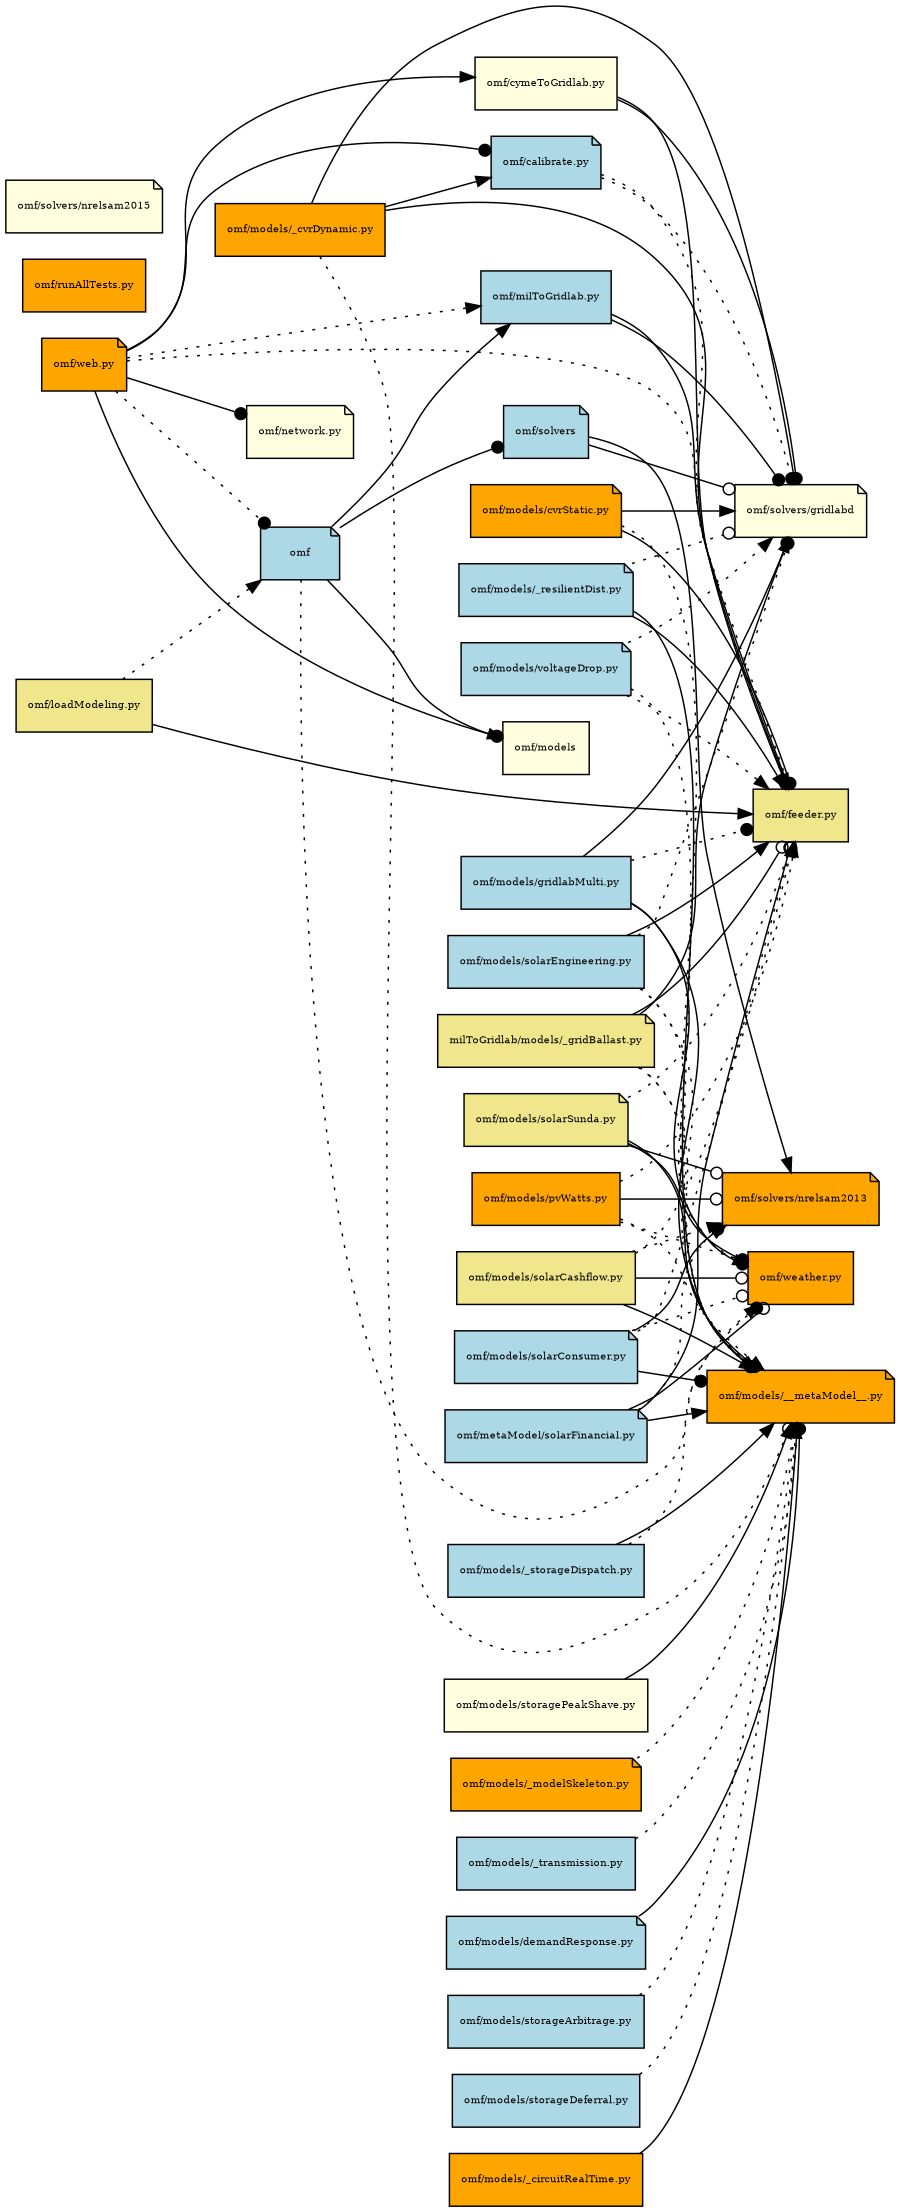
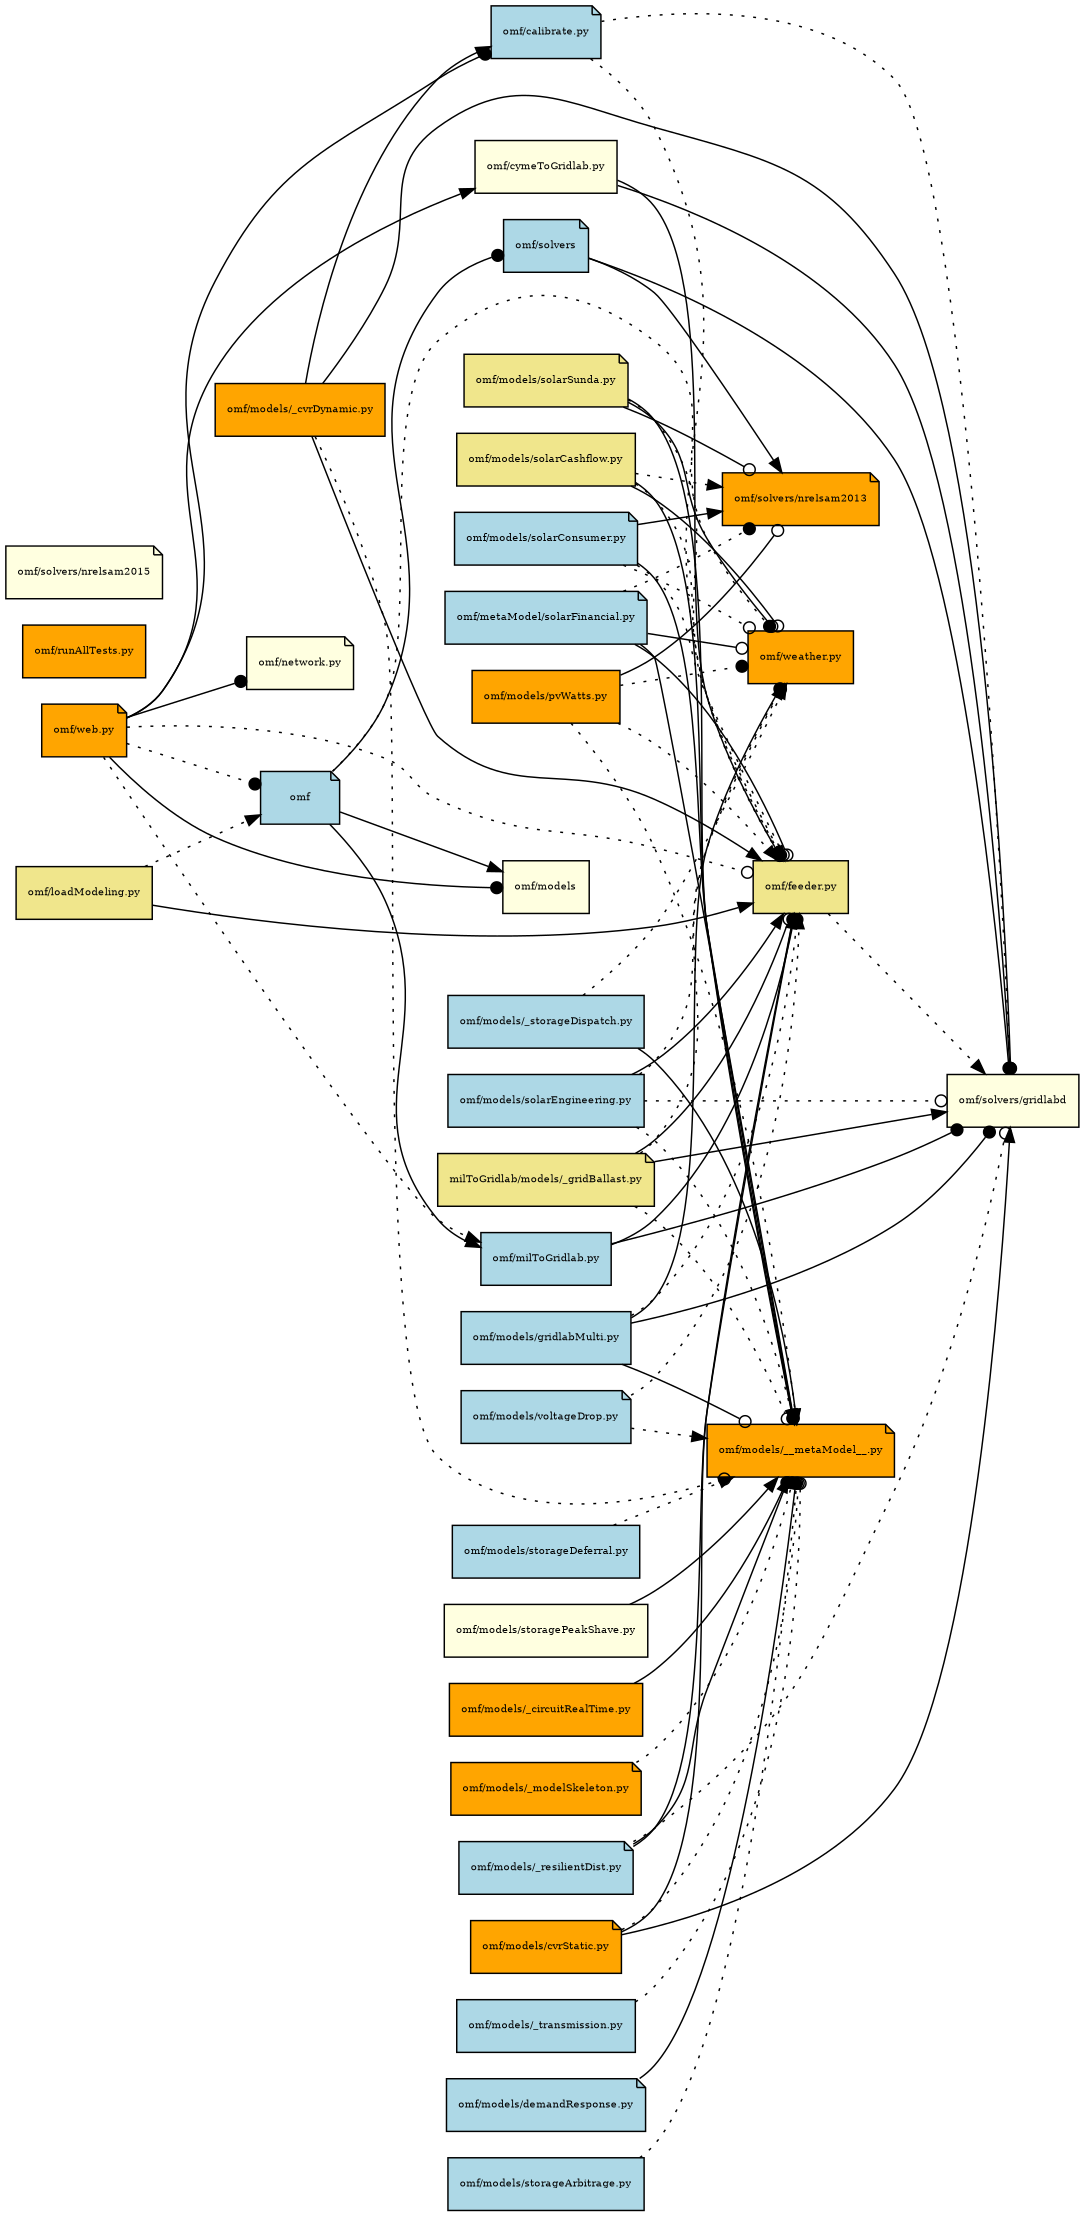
(801, 511) -> (1013, 1101)
(708, 593) -> (901, 988)
